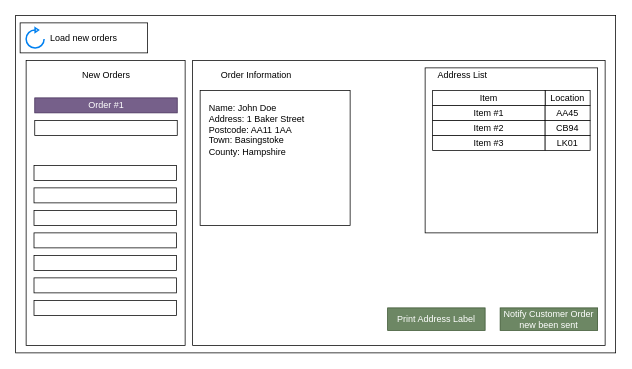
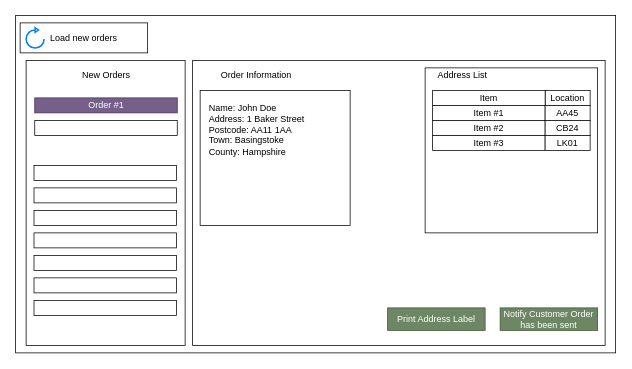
(567, 128) -> (567, 128)
(549, 319) -> (549, 319)
